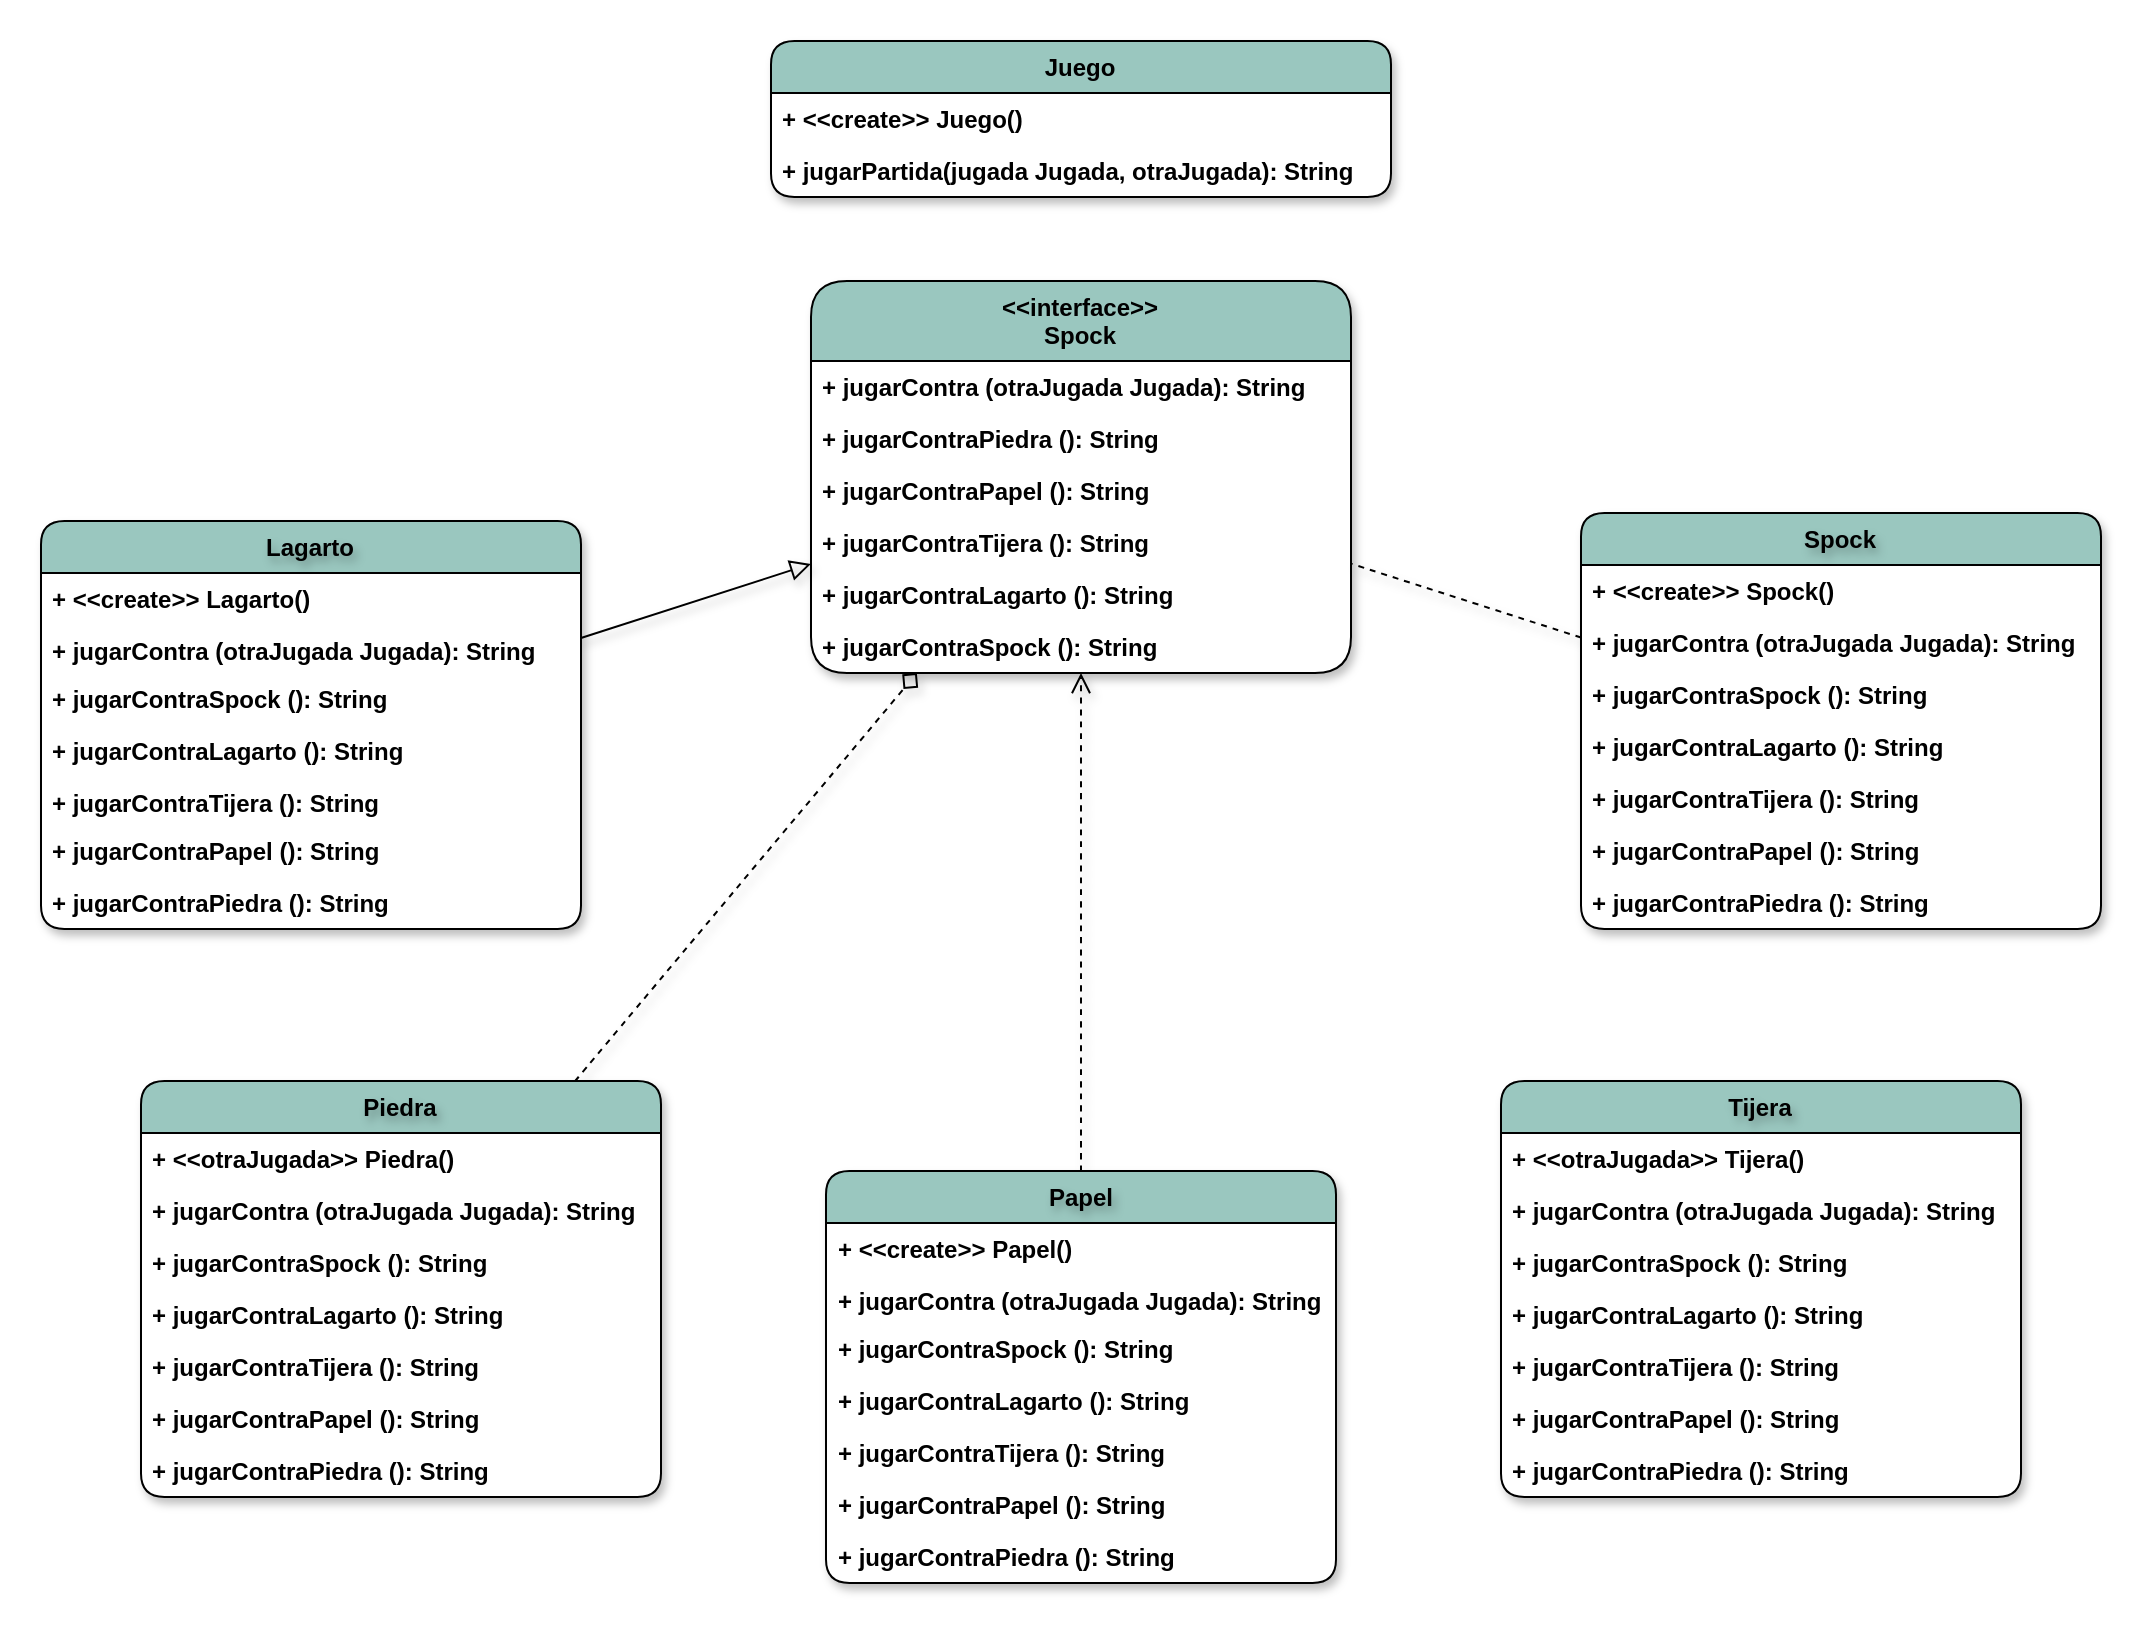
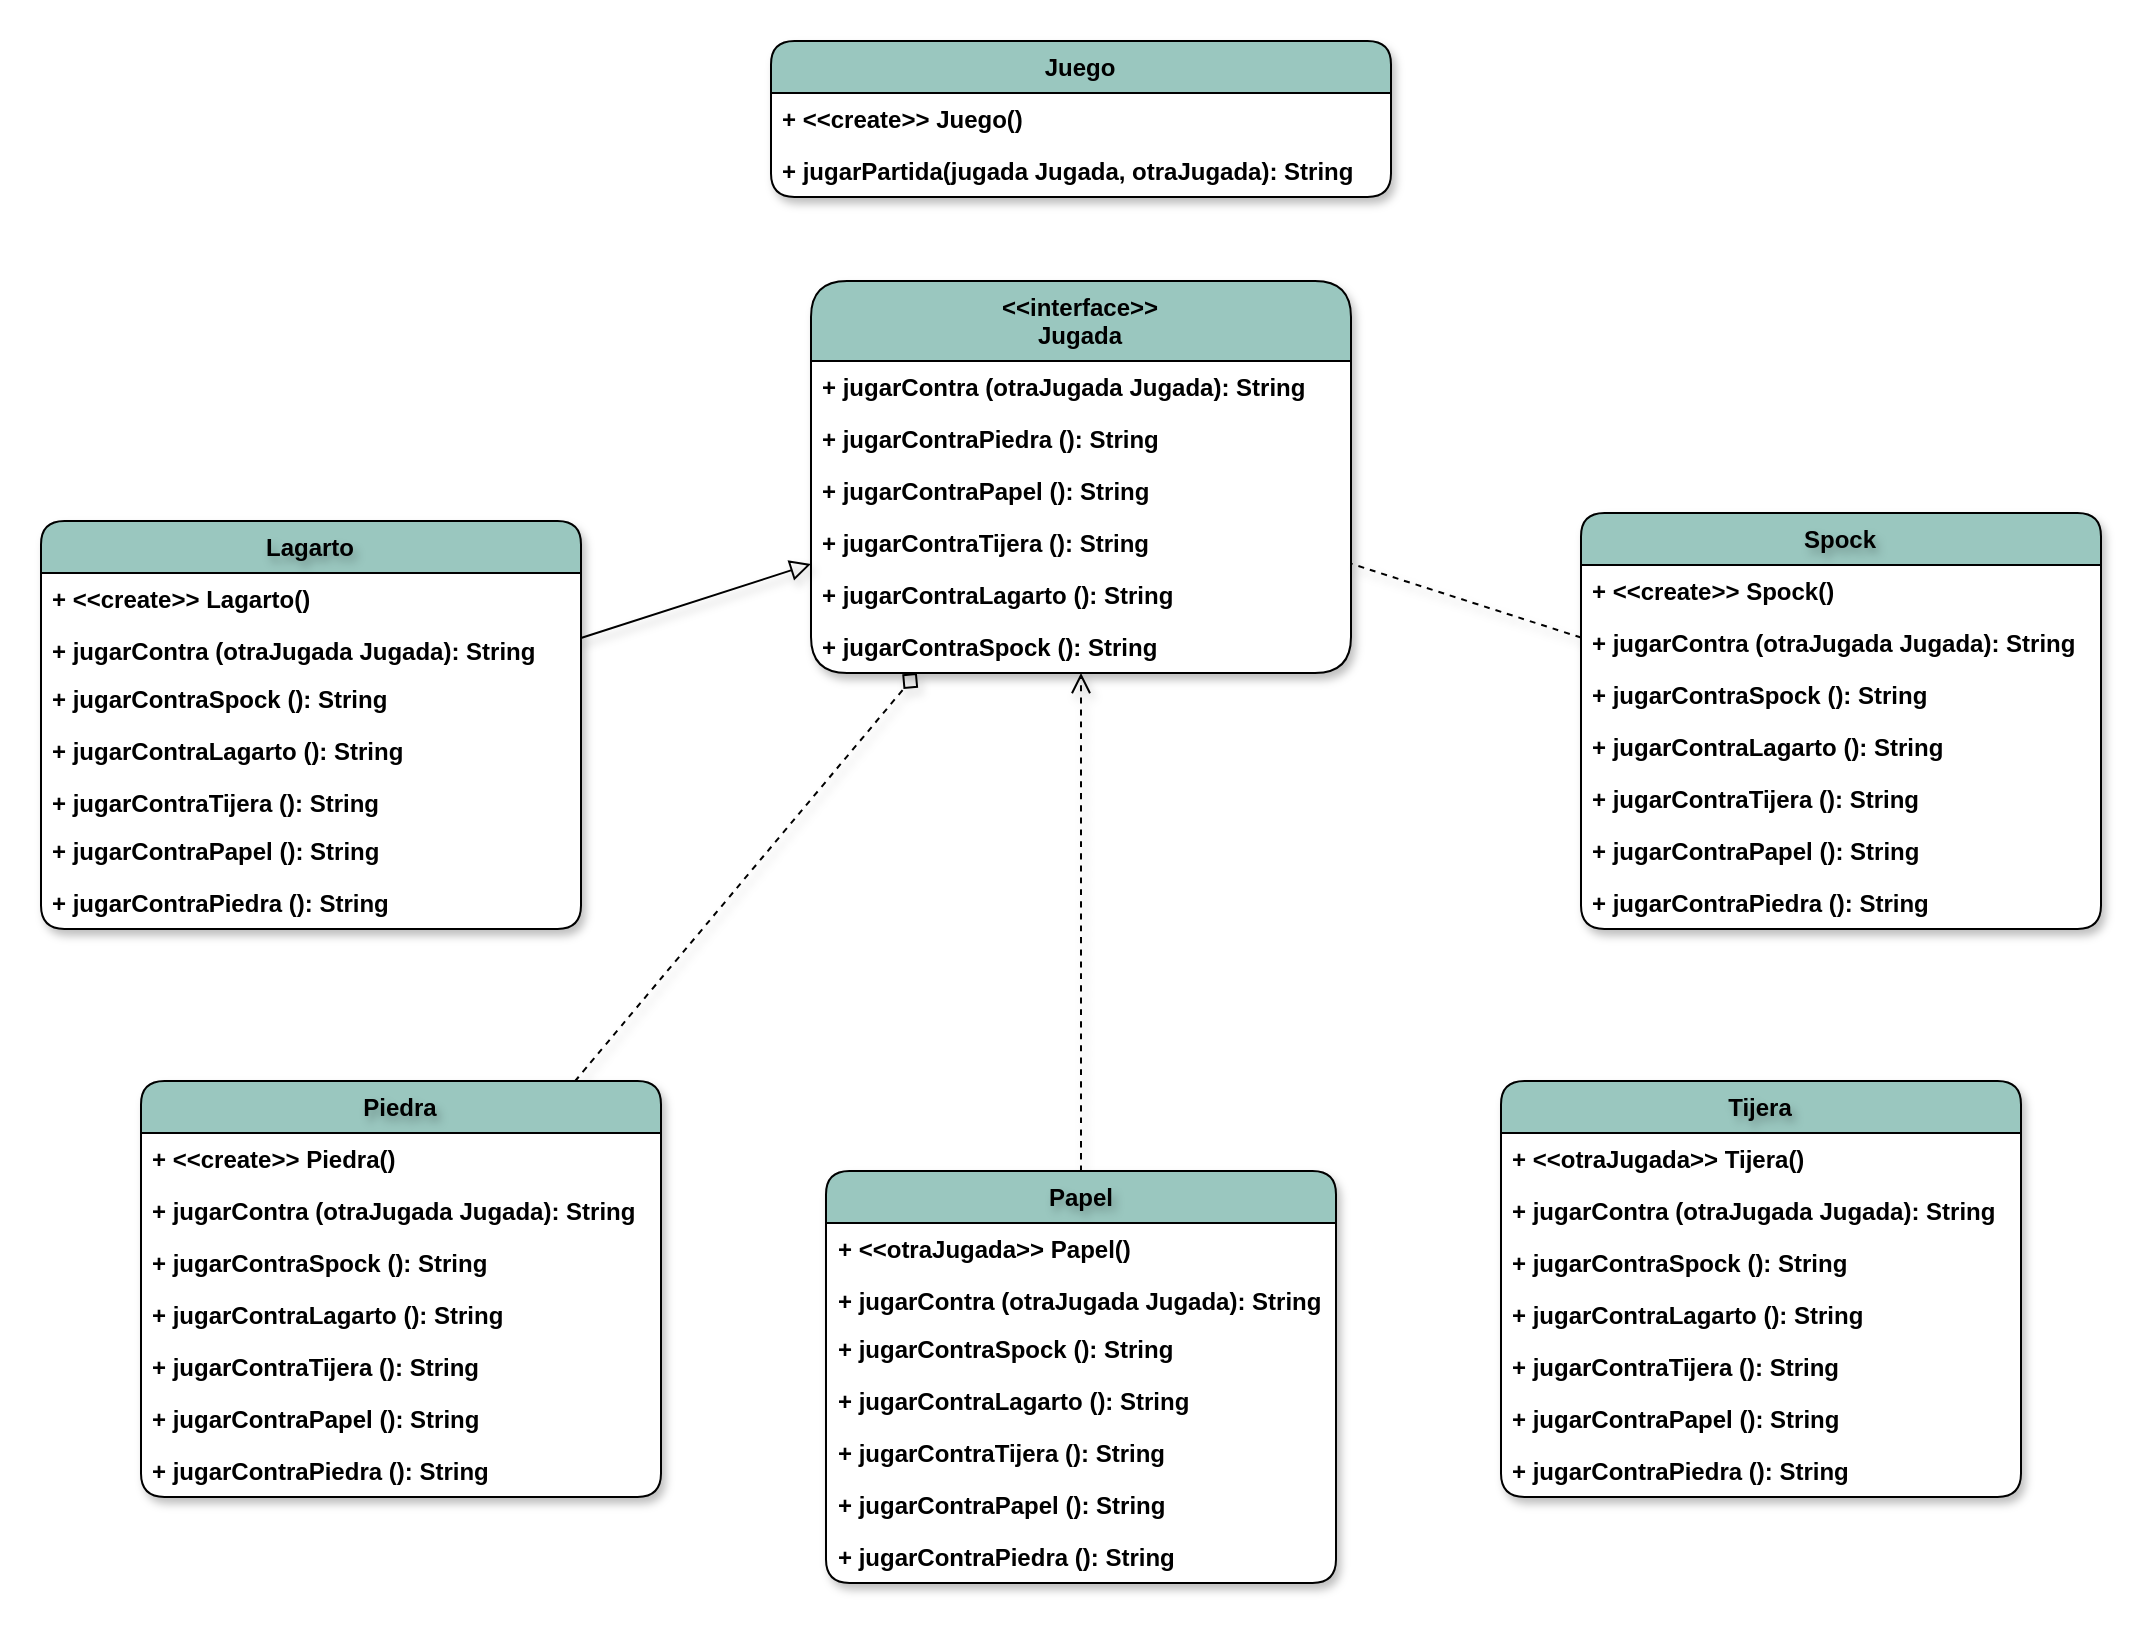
(1081, 324) -> (1081, 324)
(312, 1161) -> (285, 1161)
(964, 1251) -> (991, 1251)
